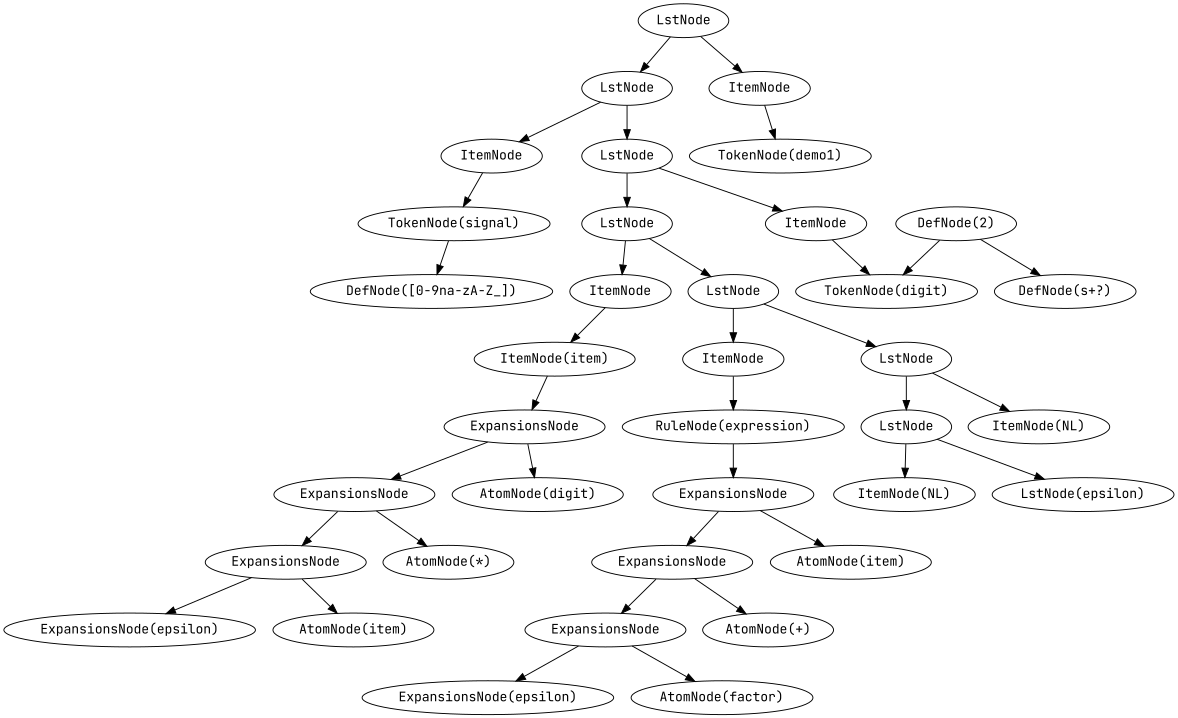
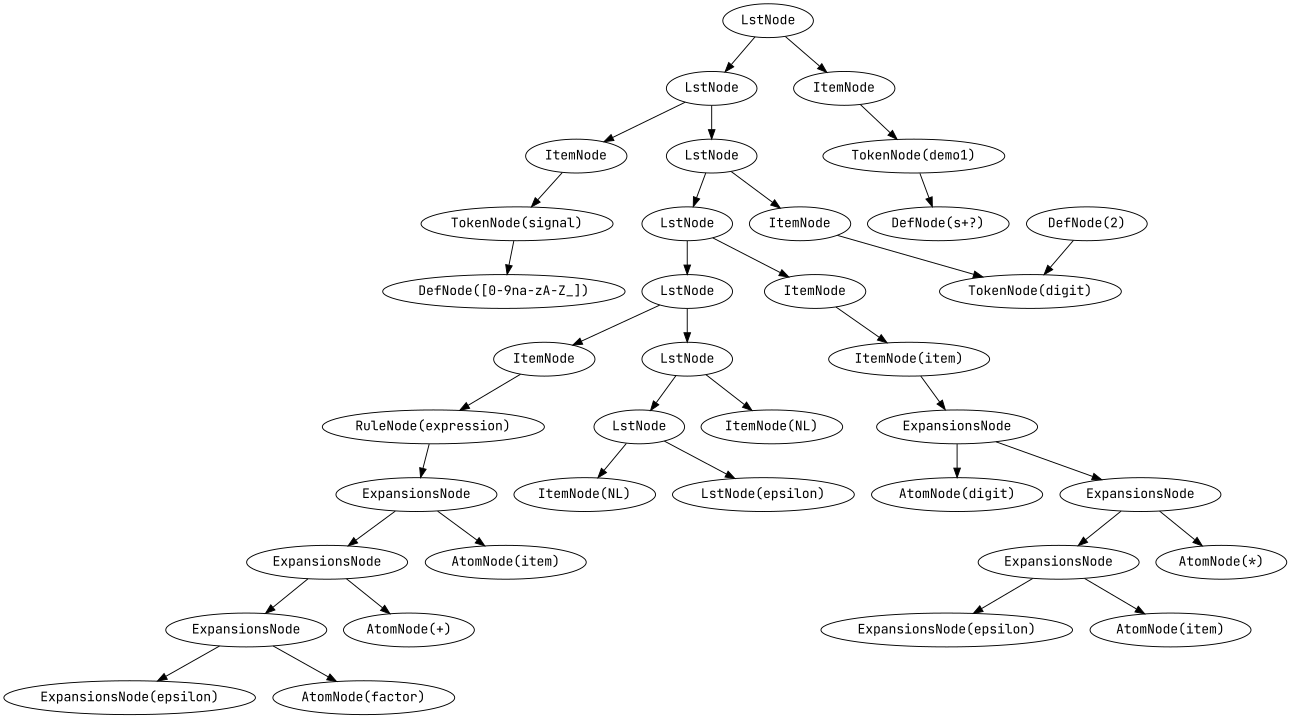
(1006, 255) -> (924, 186)
